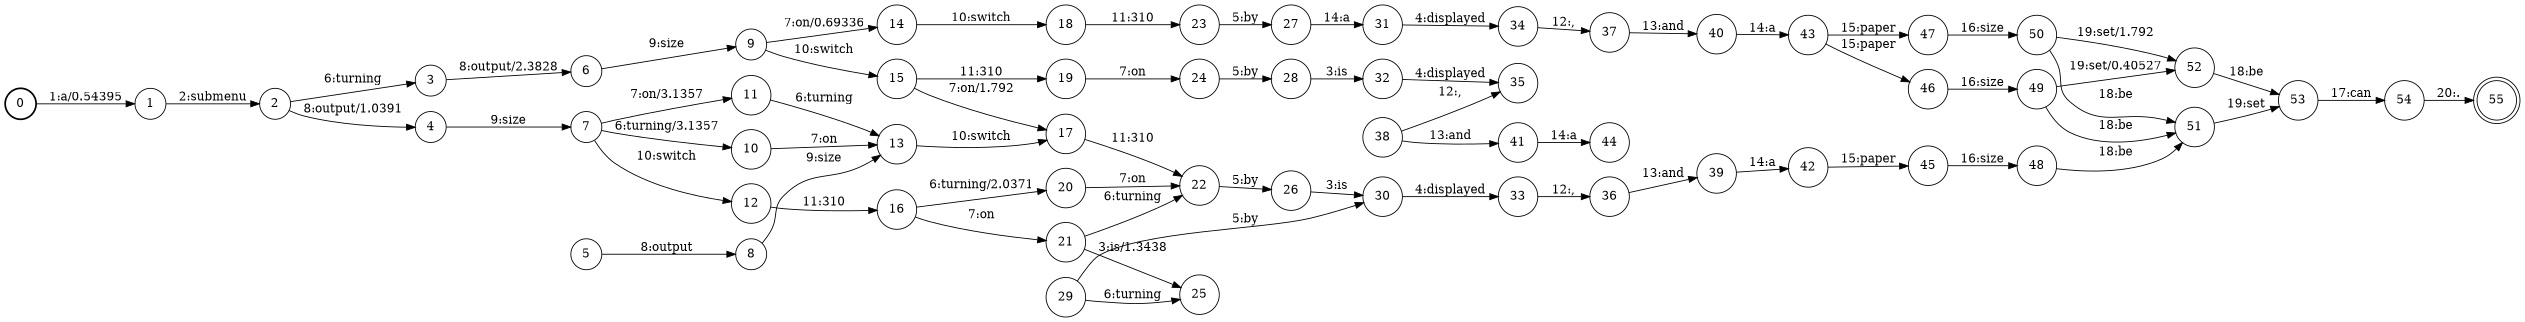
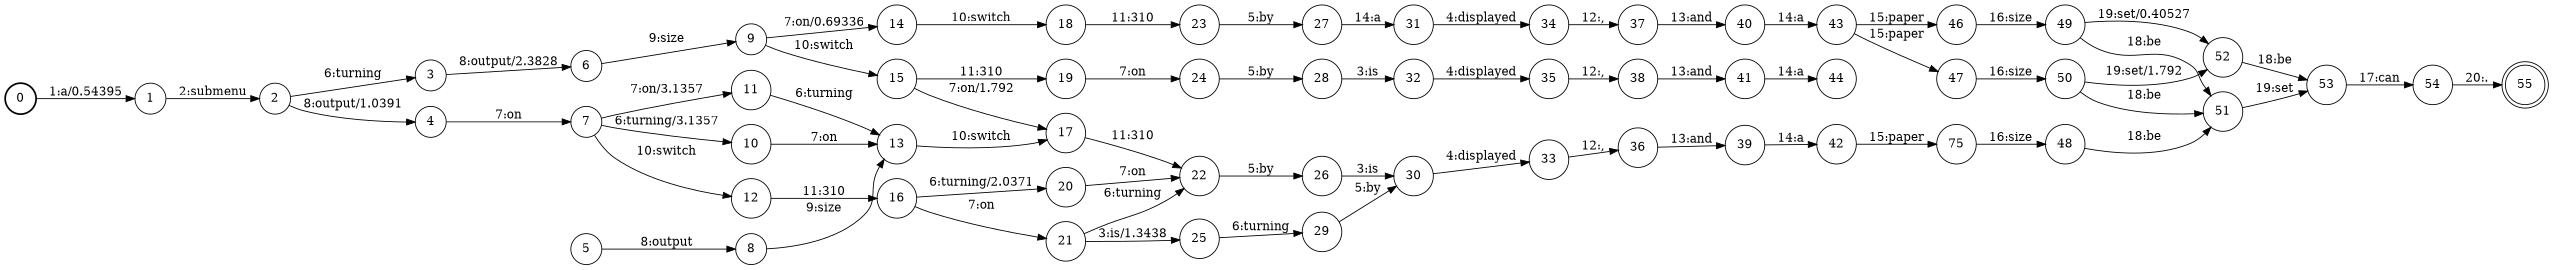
(1447, 114) -> (1589, 79)
(509, 121) -> (509, 115)
(1928, 166) -> (1956, 144)
(1129, 303) -> (1256, 236)
